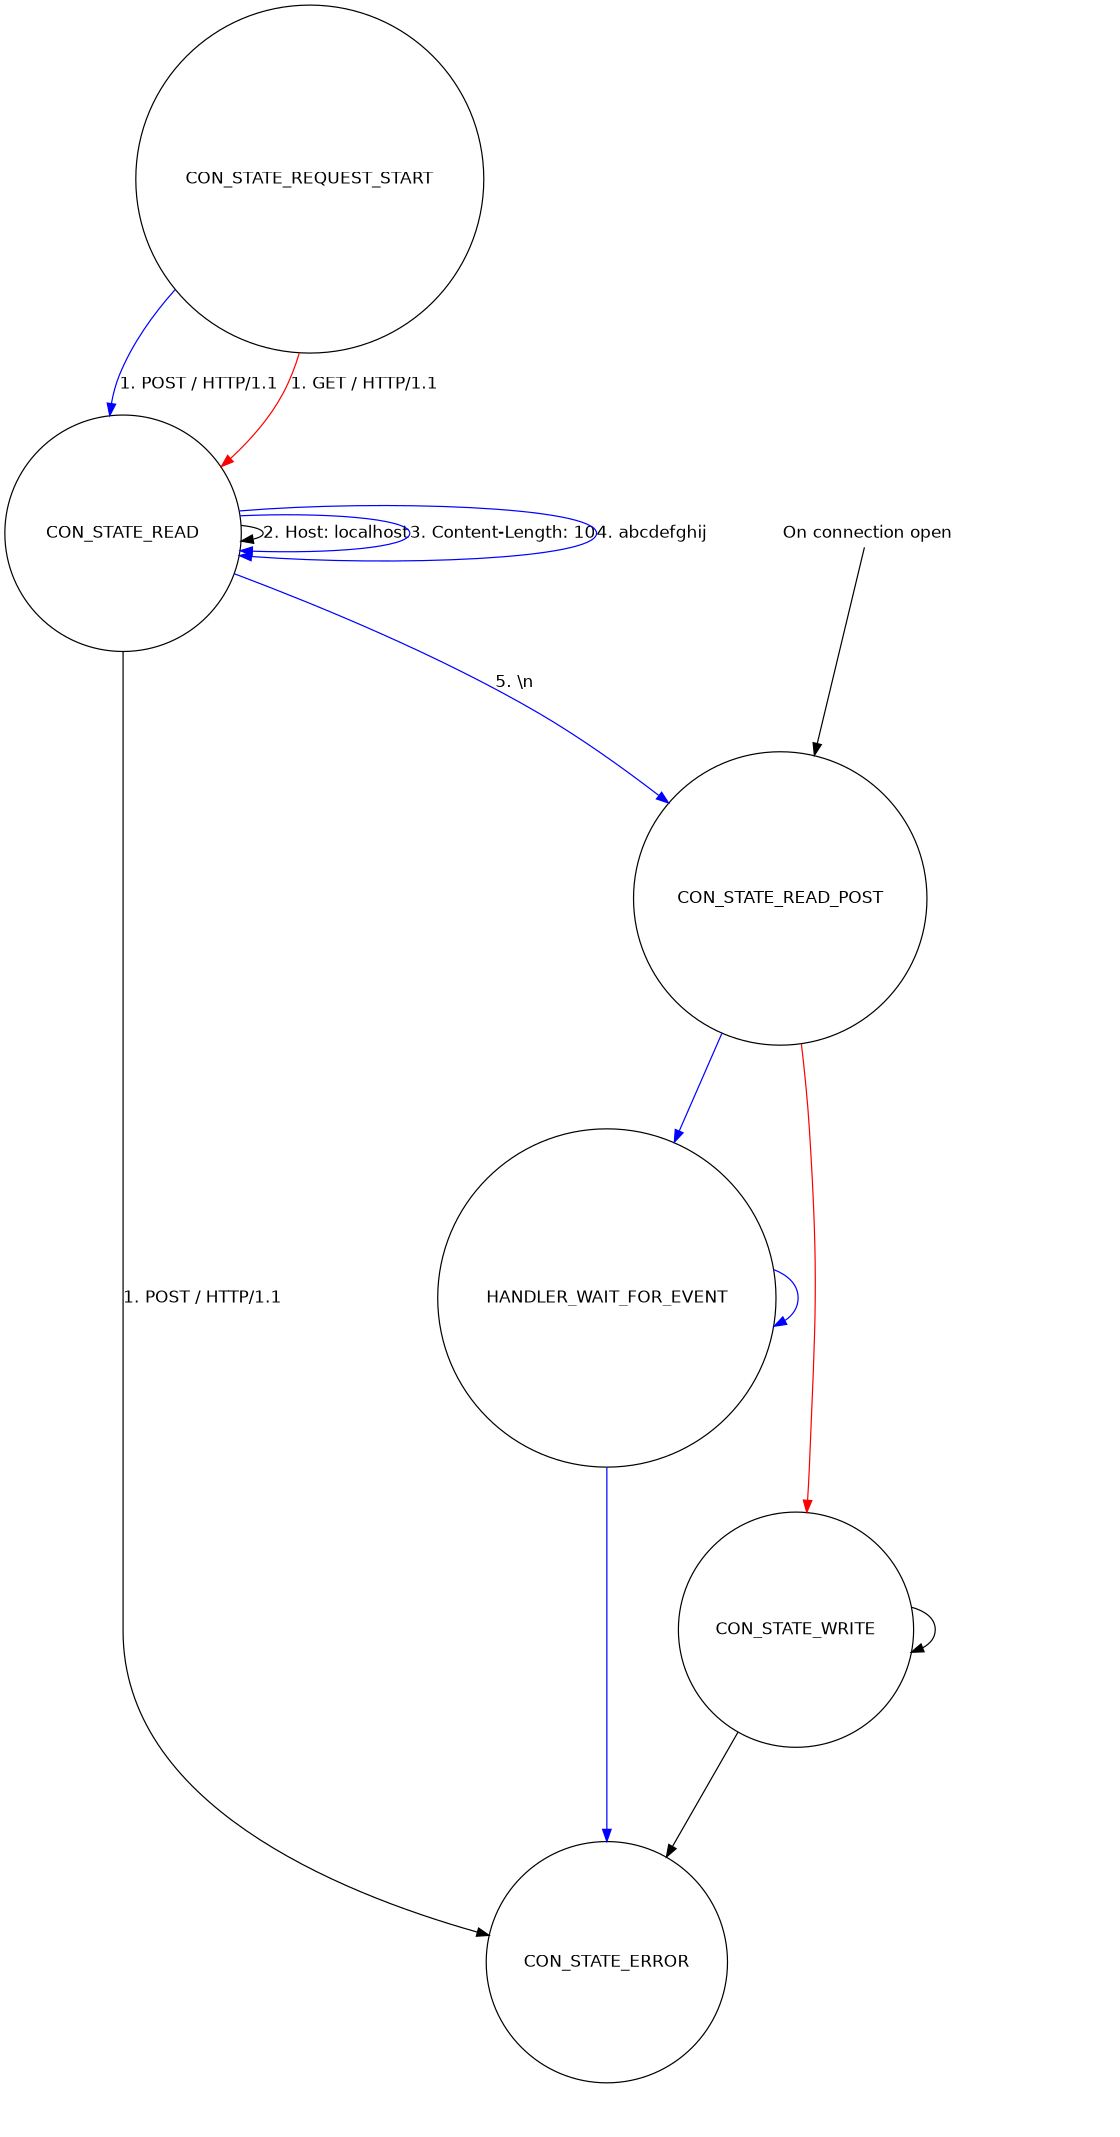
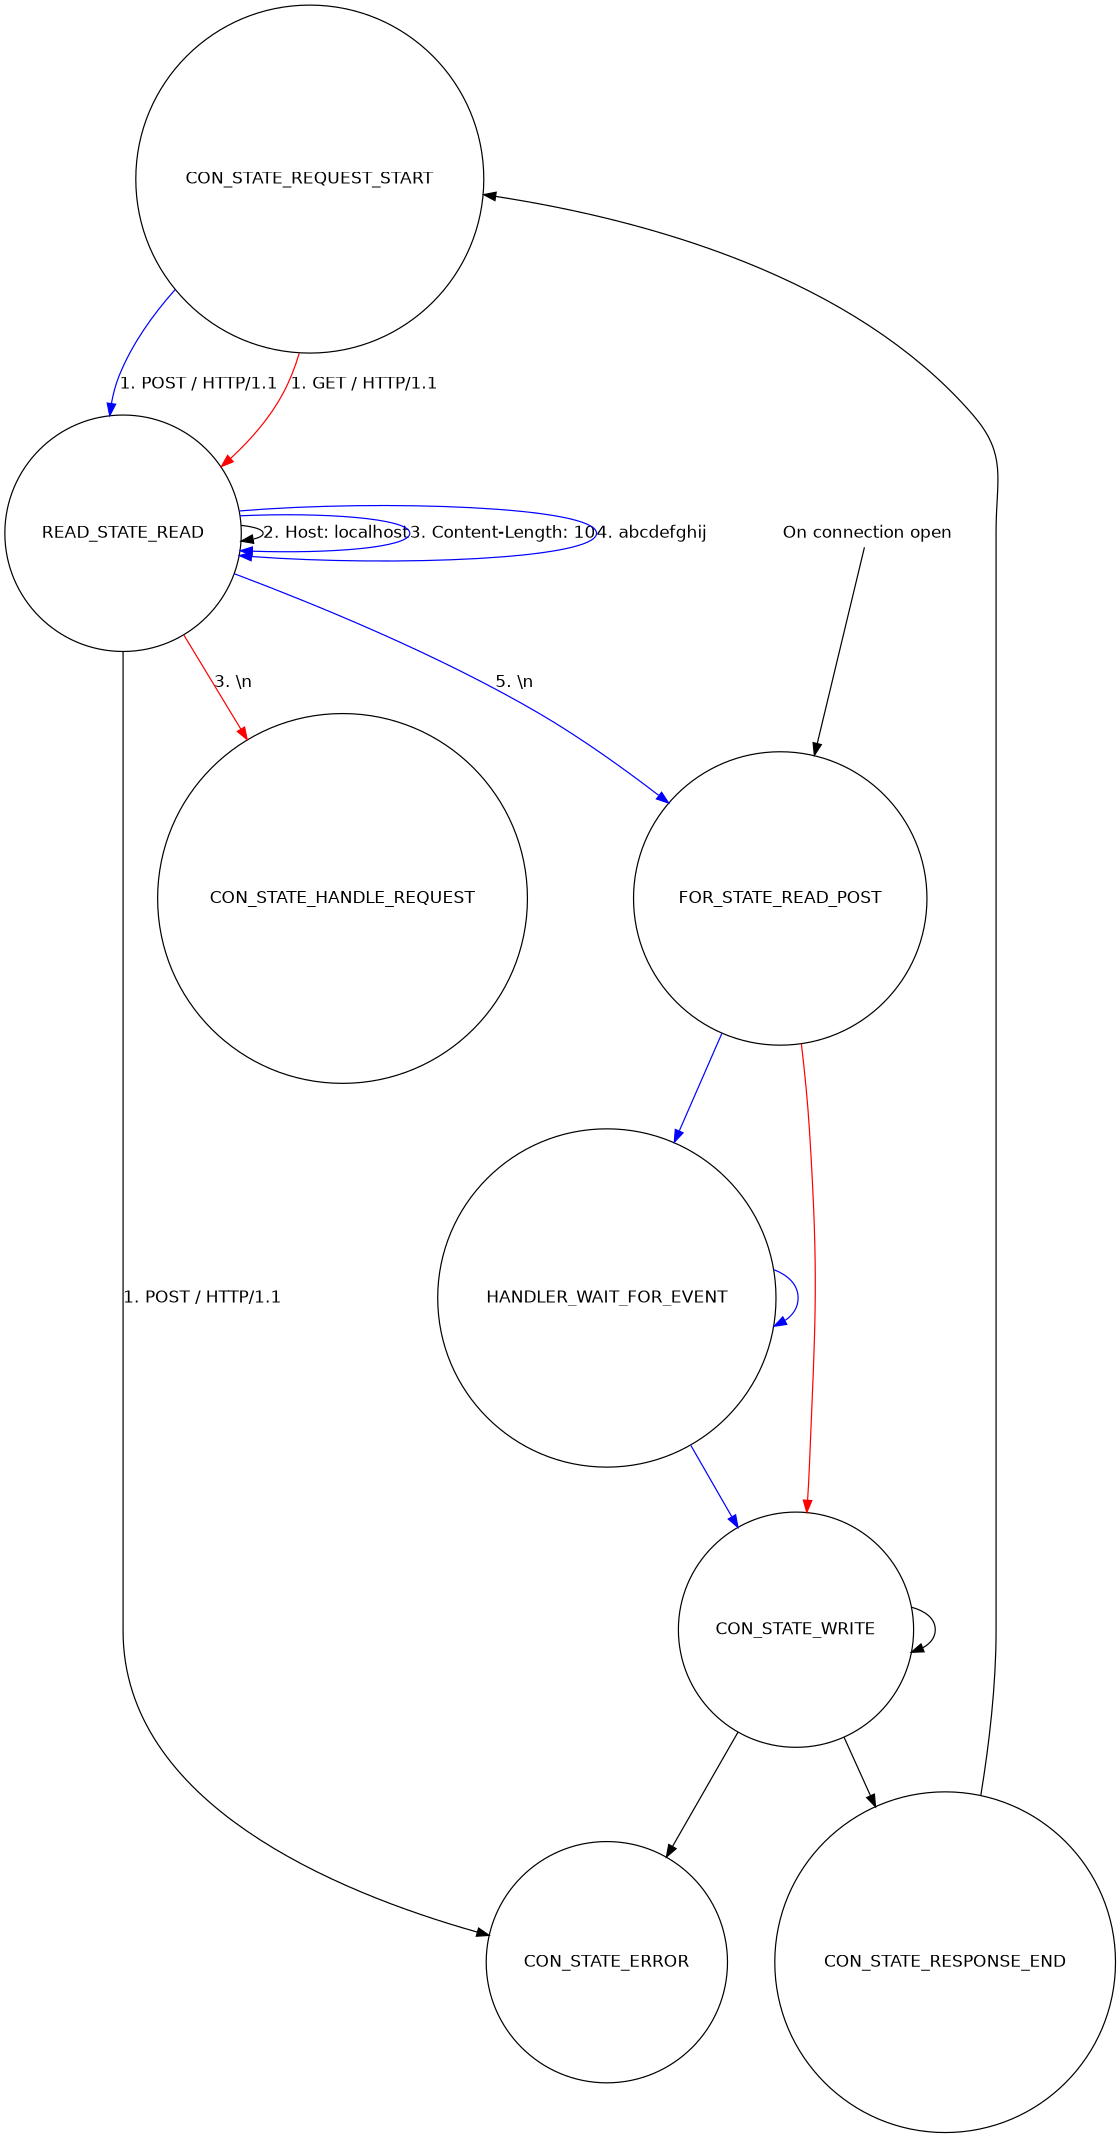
(123, 533) -> (123, 533)
none -> (343, 898)
(780, 898) -> (780, 898)
(607, 1648) -> (711, 1481)
none -> (945, 1962)
